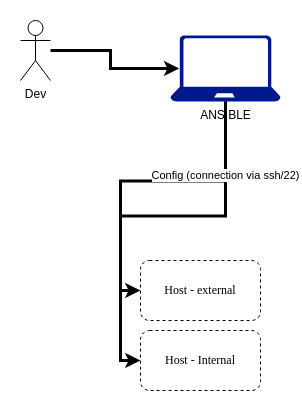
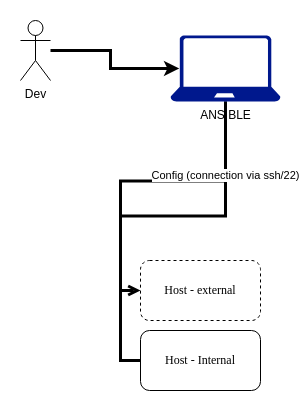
(128, 291) -> (128, 291)
(128, 361) -> (133, 361)
(201, 361) -> (201, 361)
